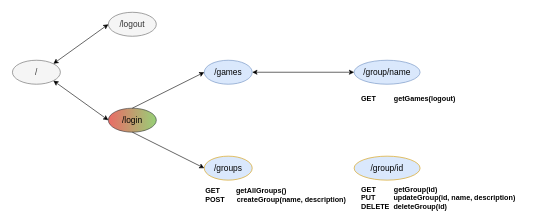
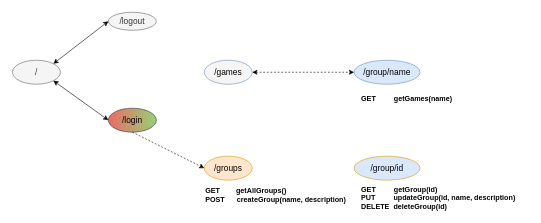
(132, 24) -> (132, 21)
(228, 72) -> (228, 72)
(303, 72) -> (303, 72)
(167, 91) -> none
(413, 99) -> (410, 99)
(167, 149) -> (167, 149)
(228, 168) -> (228, 168)
